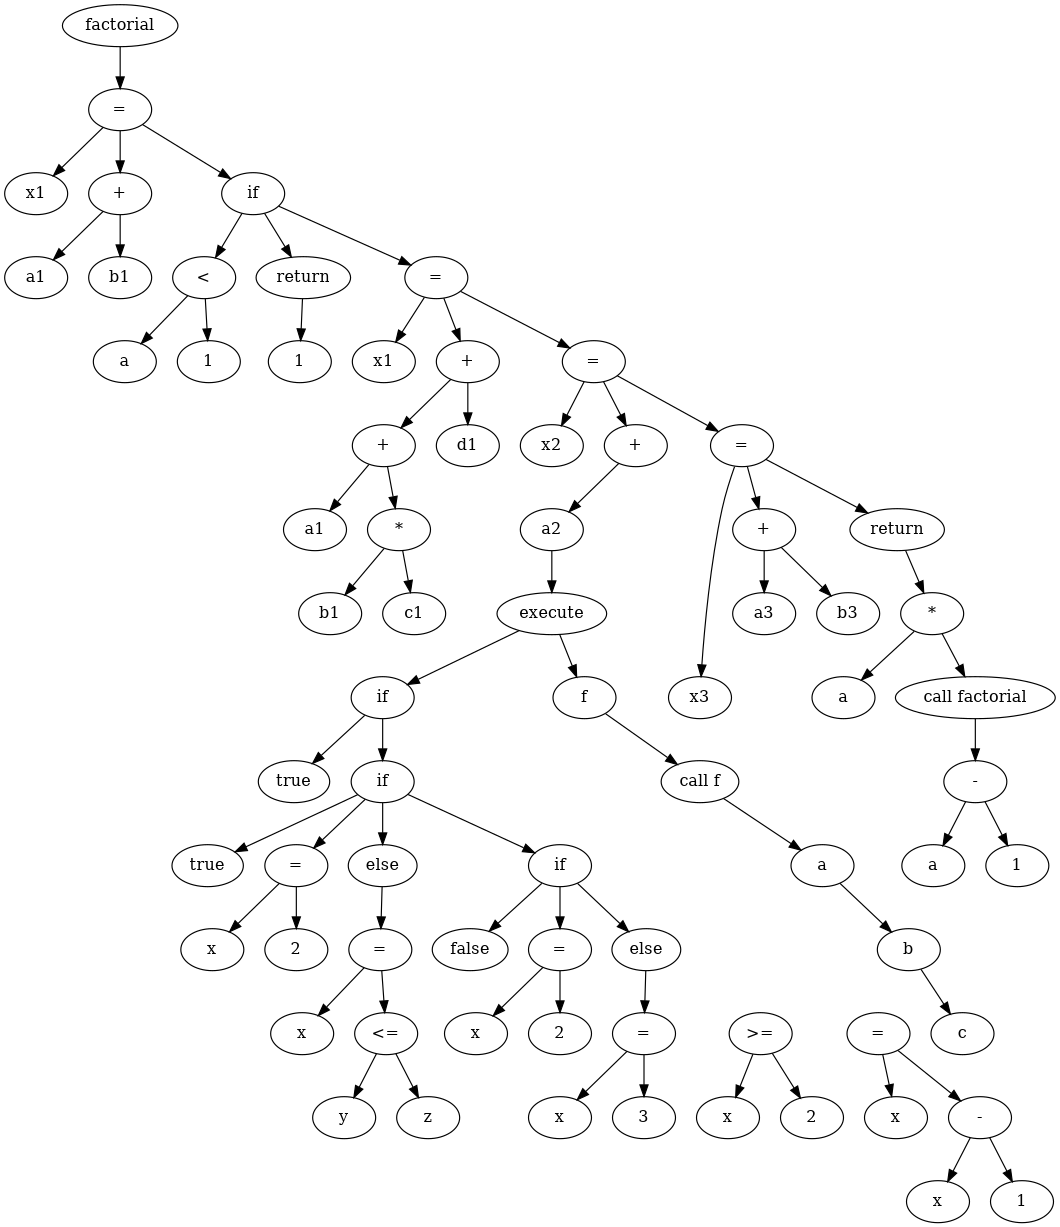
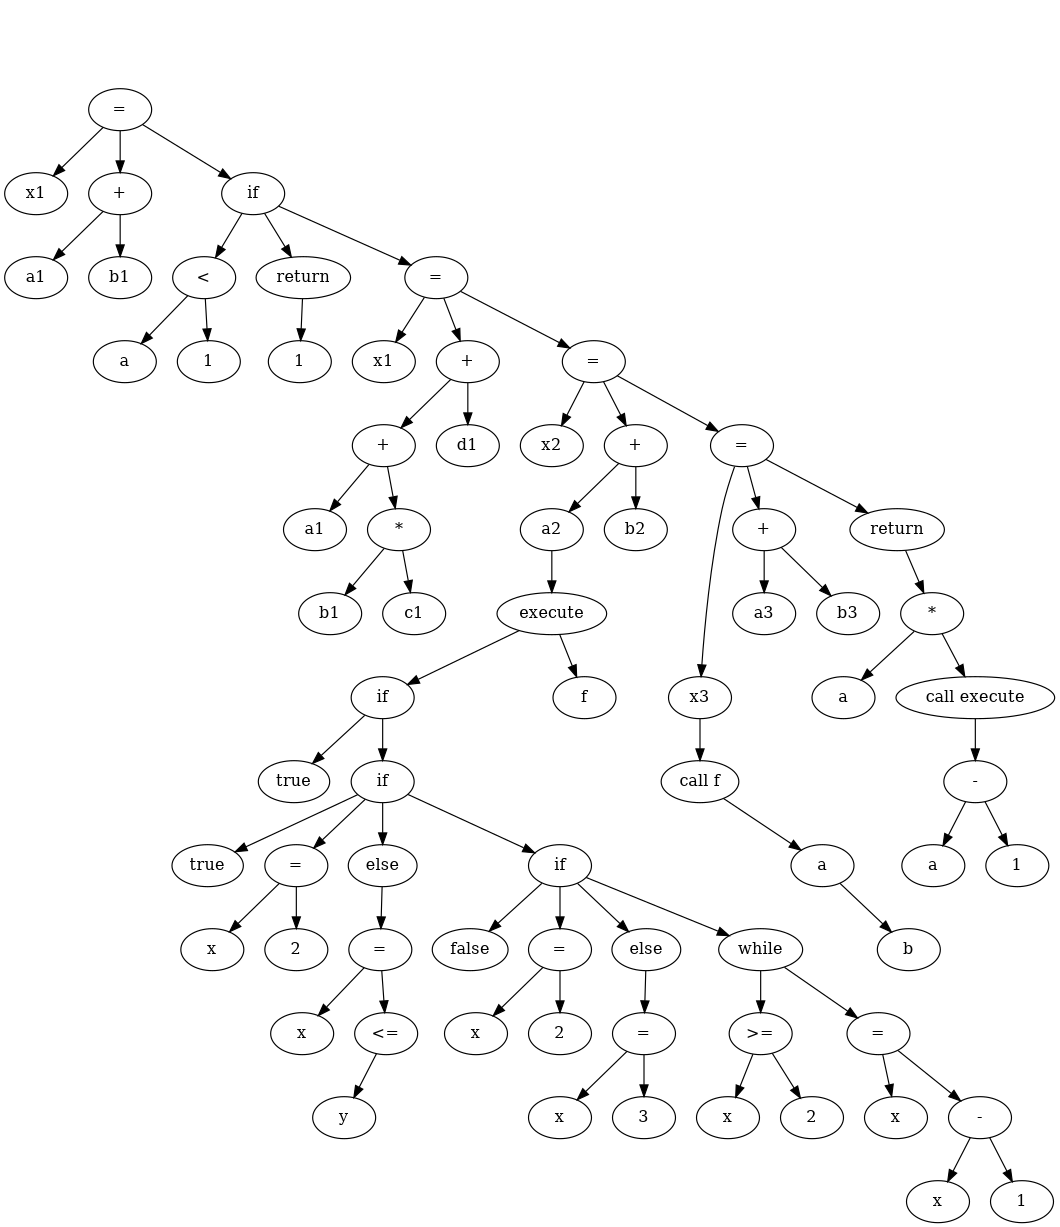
(120, 26) -> none
none -> (636, 530)
(975, 698) -> (975, 698)
(637, 736) -> (700, 734)
none -> (761, 950)
(963, 1034) -> none
(428, 1118) -> none
